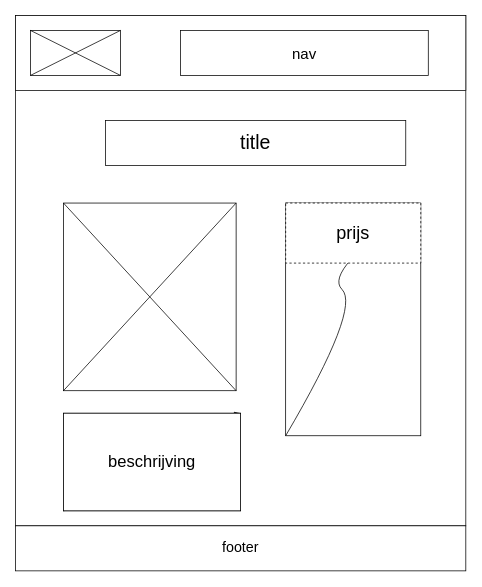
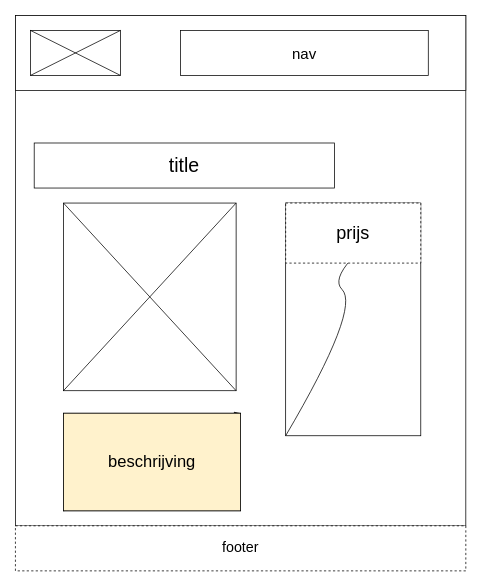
(255, 143) -> (184, 165)
(152, 462) -> (152, 462)
(240, 548) -> (240, 548)
